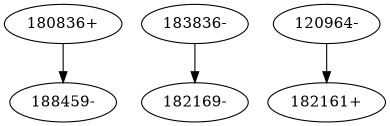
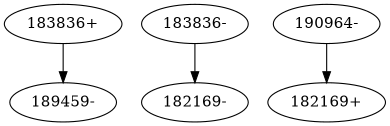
(63, 24) -> (63, 24)
(327, 24) -> (327, 24)
(63, 102) -> (63, 102)
(327, 102) -> (327, 102)
